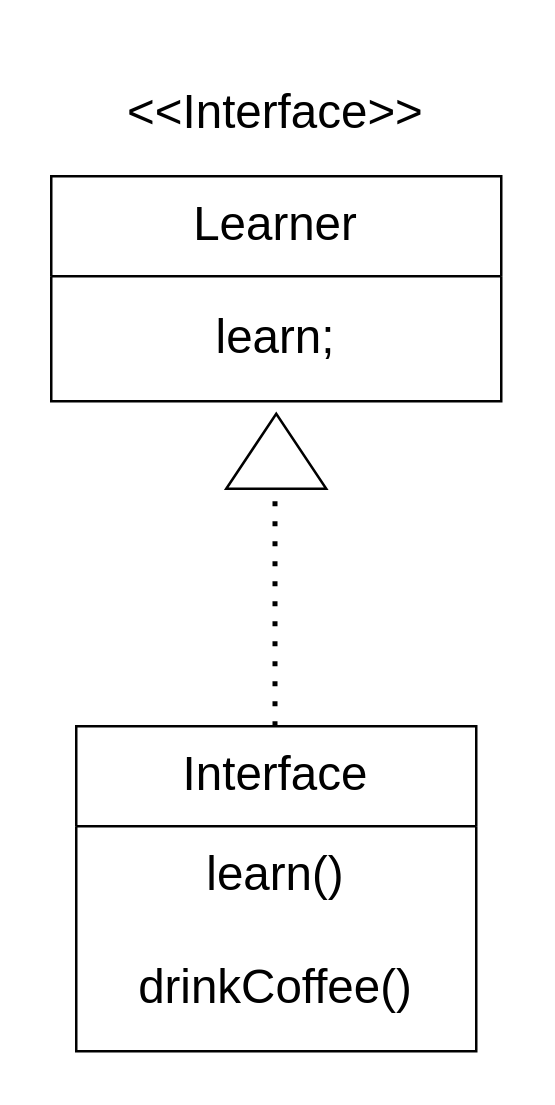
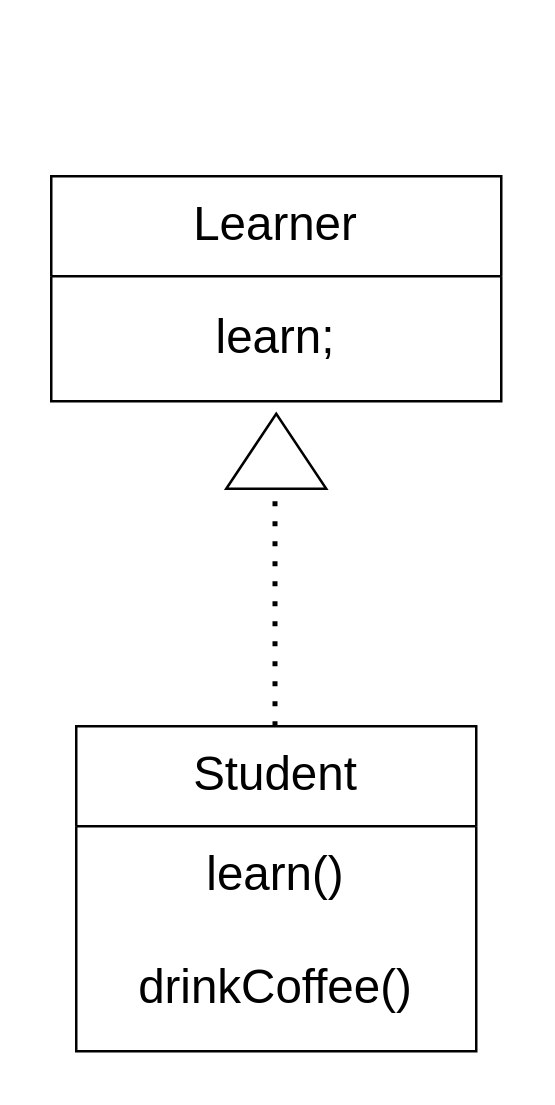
(276, 114) -> none
(276, 776) -> (276, 776)
